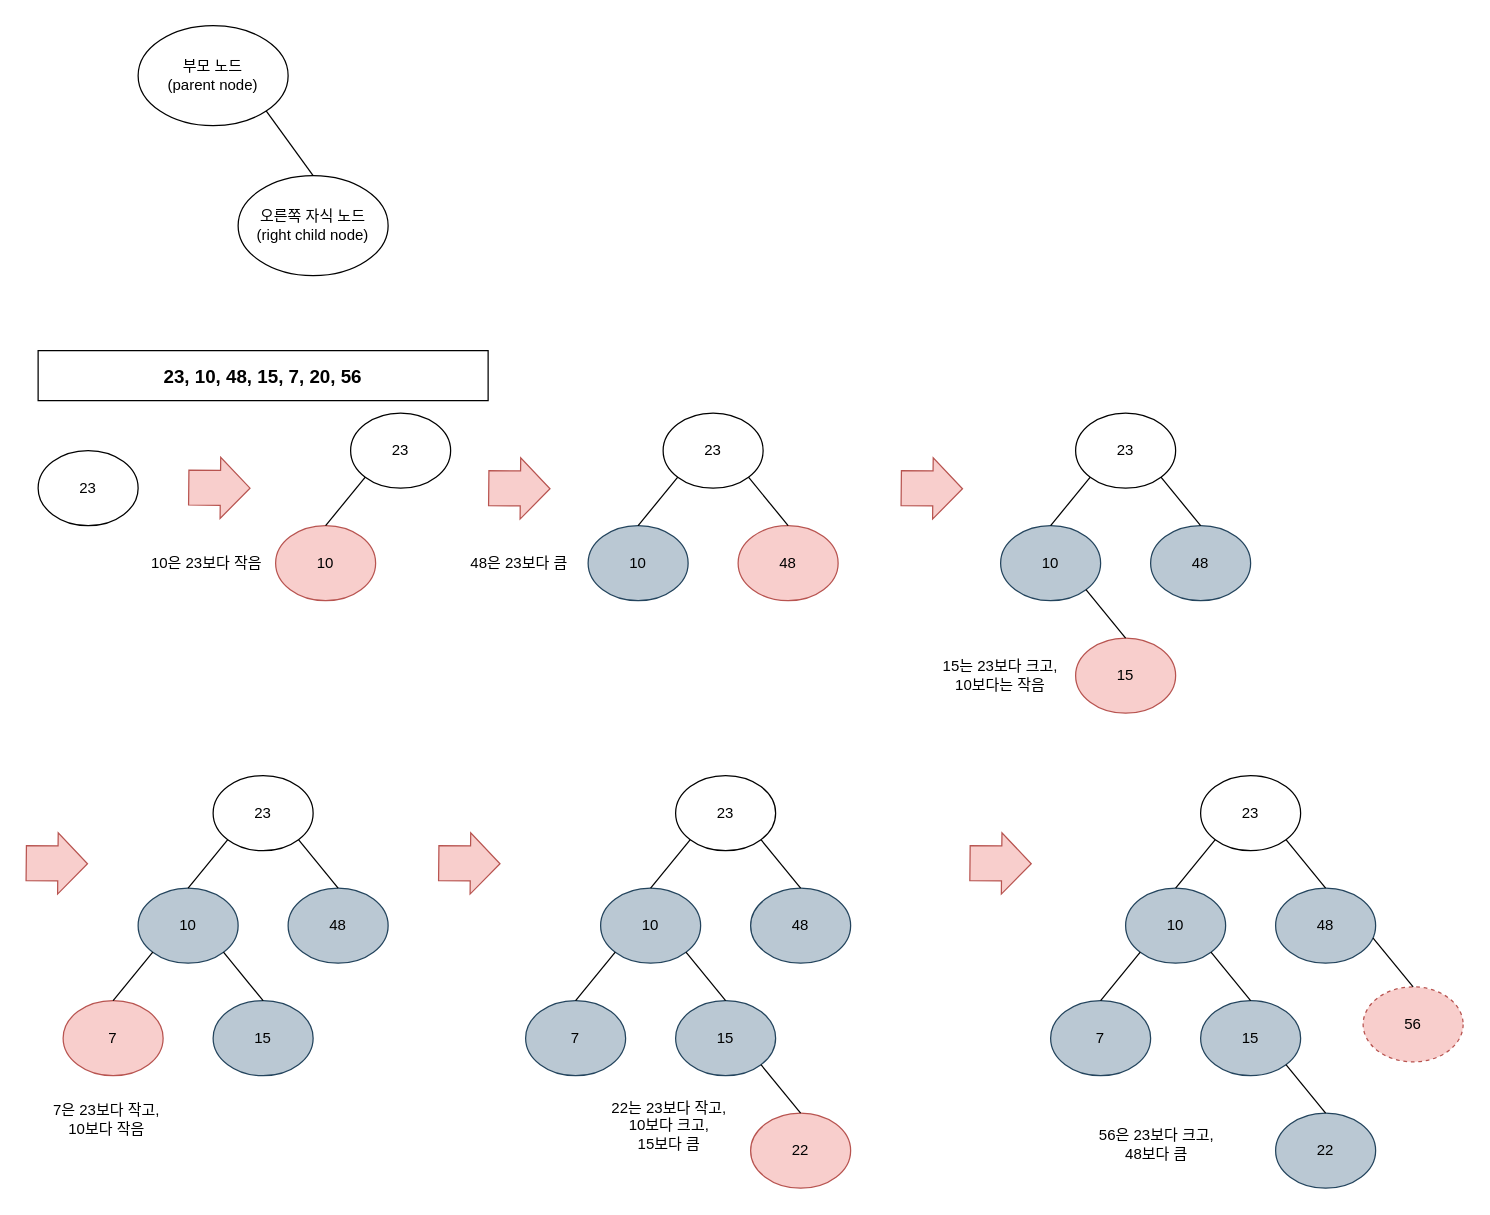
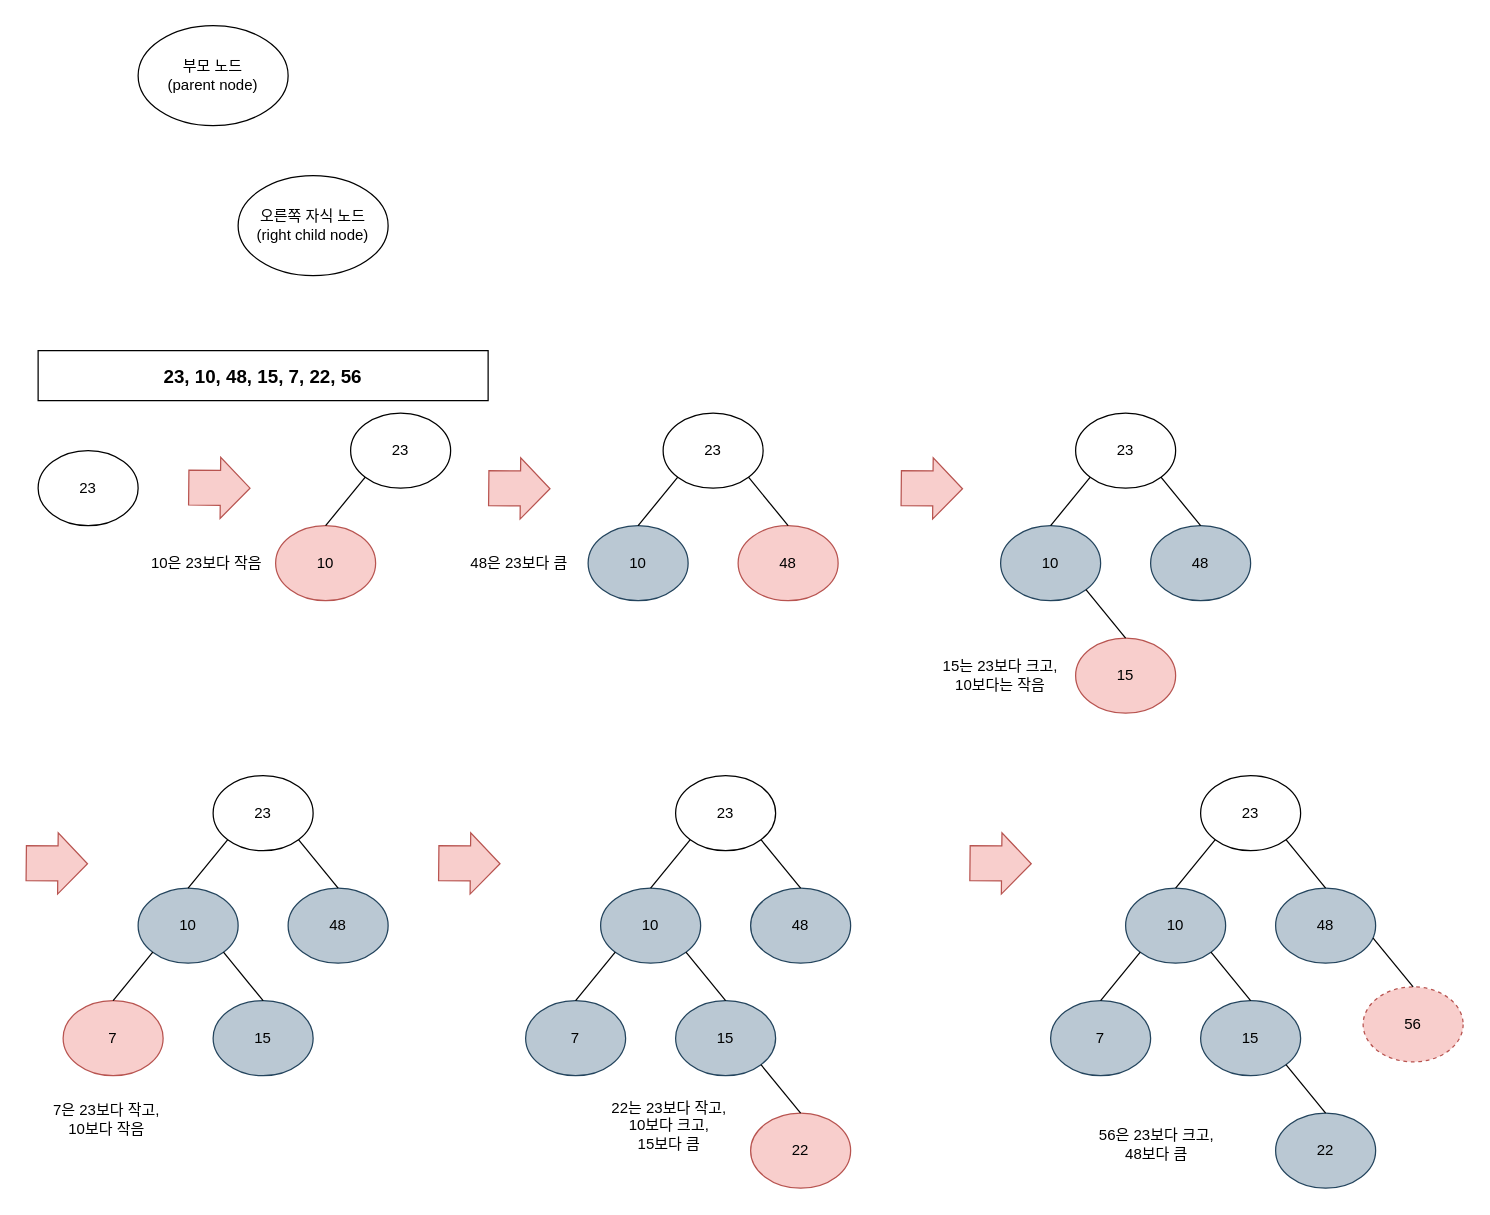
(290, 144) -> none
(263, 376) -> (263, 376)
